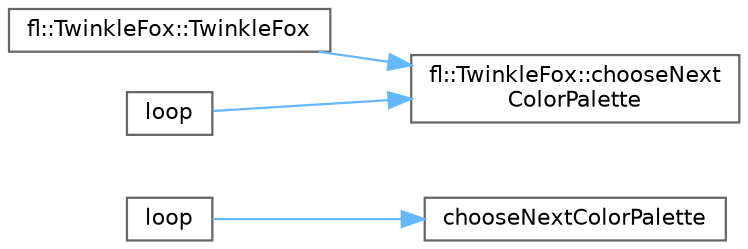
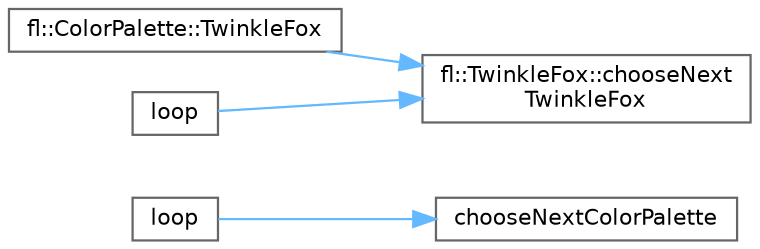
(170, 30) -> (175, 30)
(575, 89) -> (587, 89)
